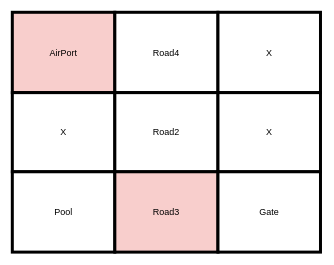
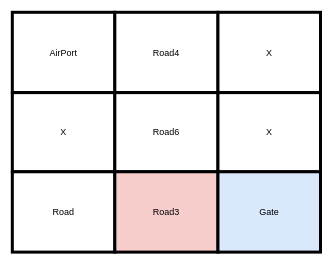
(64, 53) -> (64, 53)
(167, 132) -> (167, 132)
(64, 212) -> (64, 212)
(269, 212) -> (269, 212)
